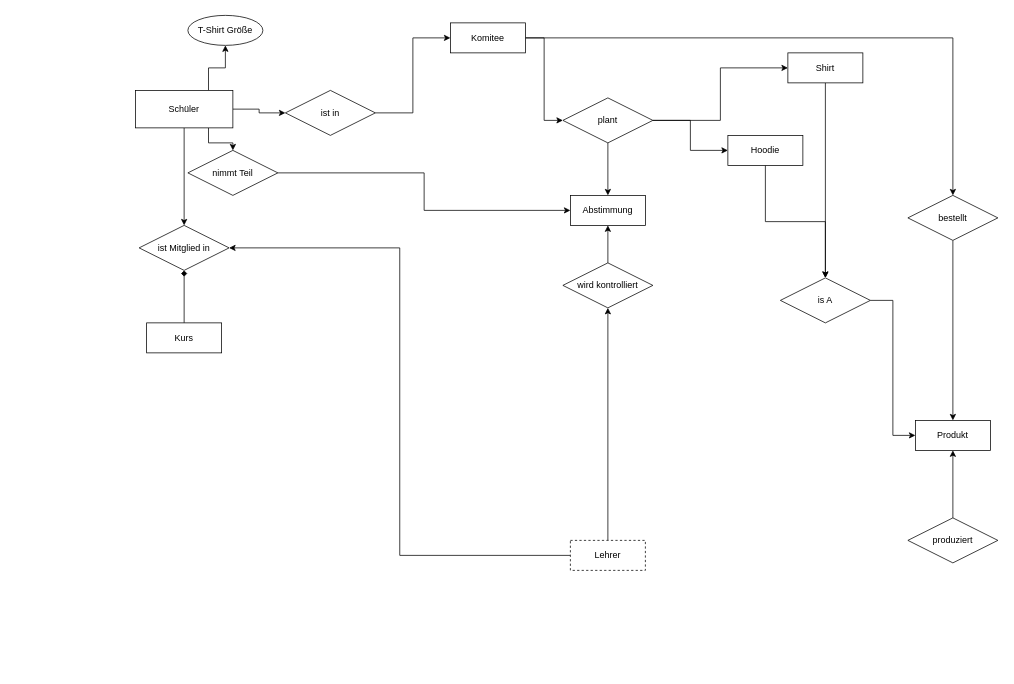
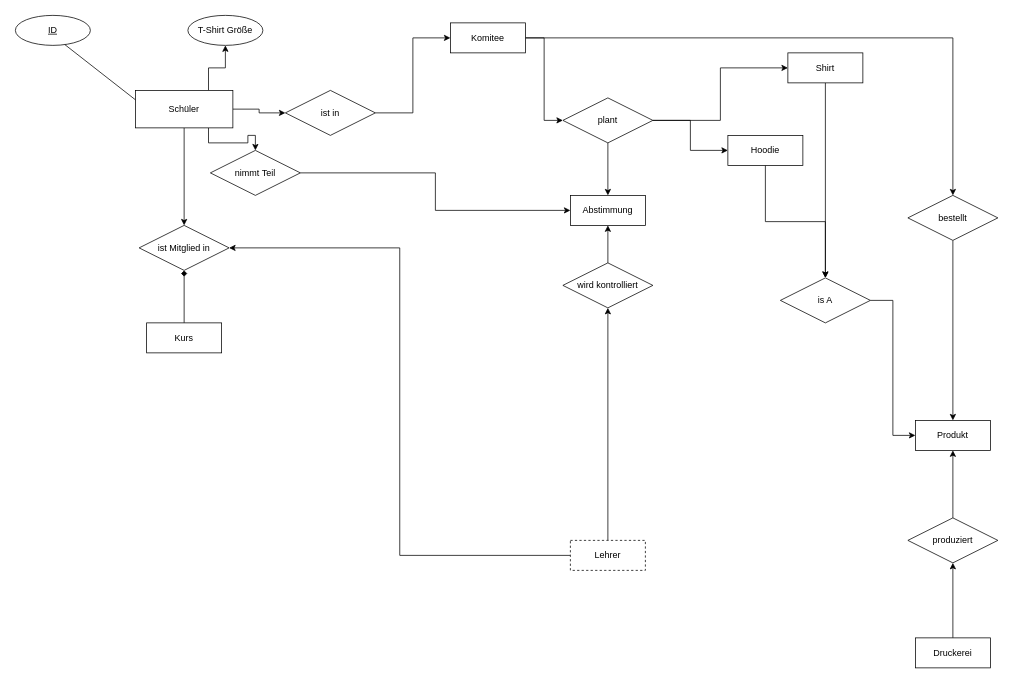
none -> (53, 30)
none -> (100, 72)
(233, 173) -> (255, 173)
none -> (953, 637)
none -> (953, 653)
